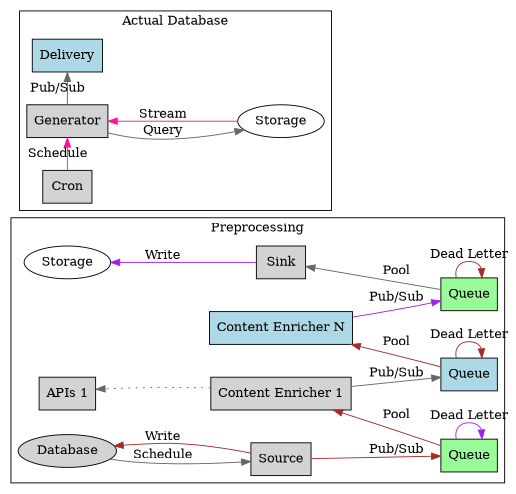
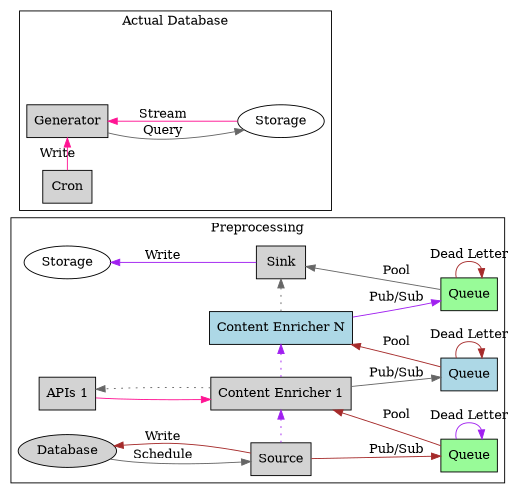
(67, 56) -> none
(58, 154) -> (58, 154)
none -> (281, 300)
none -> (281, 365)
none -> (149, 400)
none -> (281, 431)
